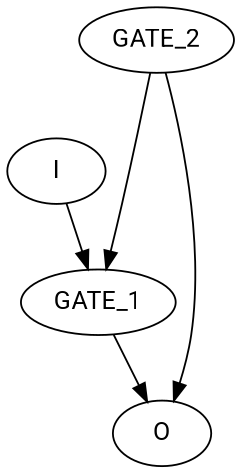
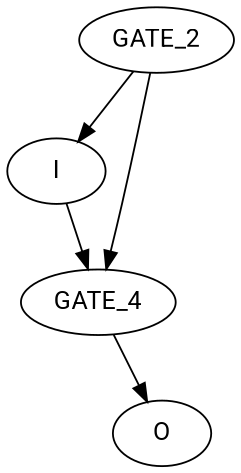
(193, 228) -> (111, 99)
(98, 302) -> (98, 302)
